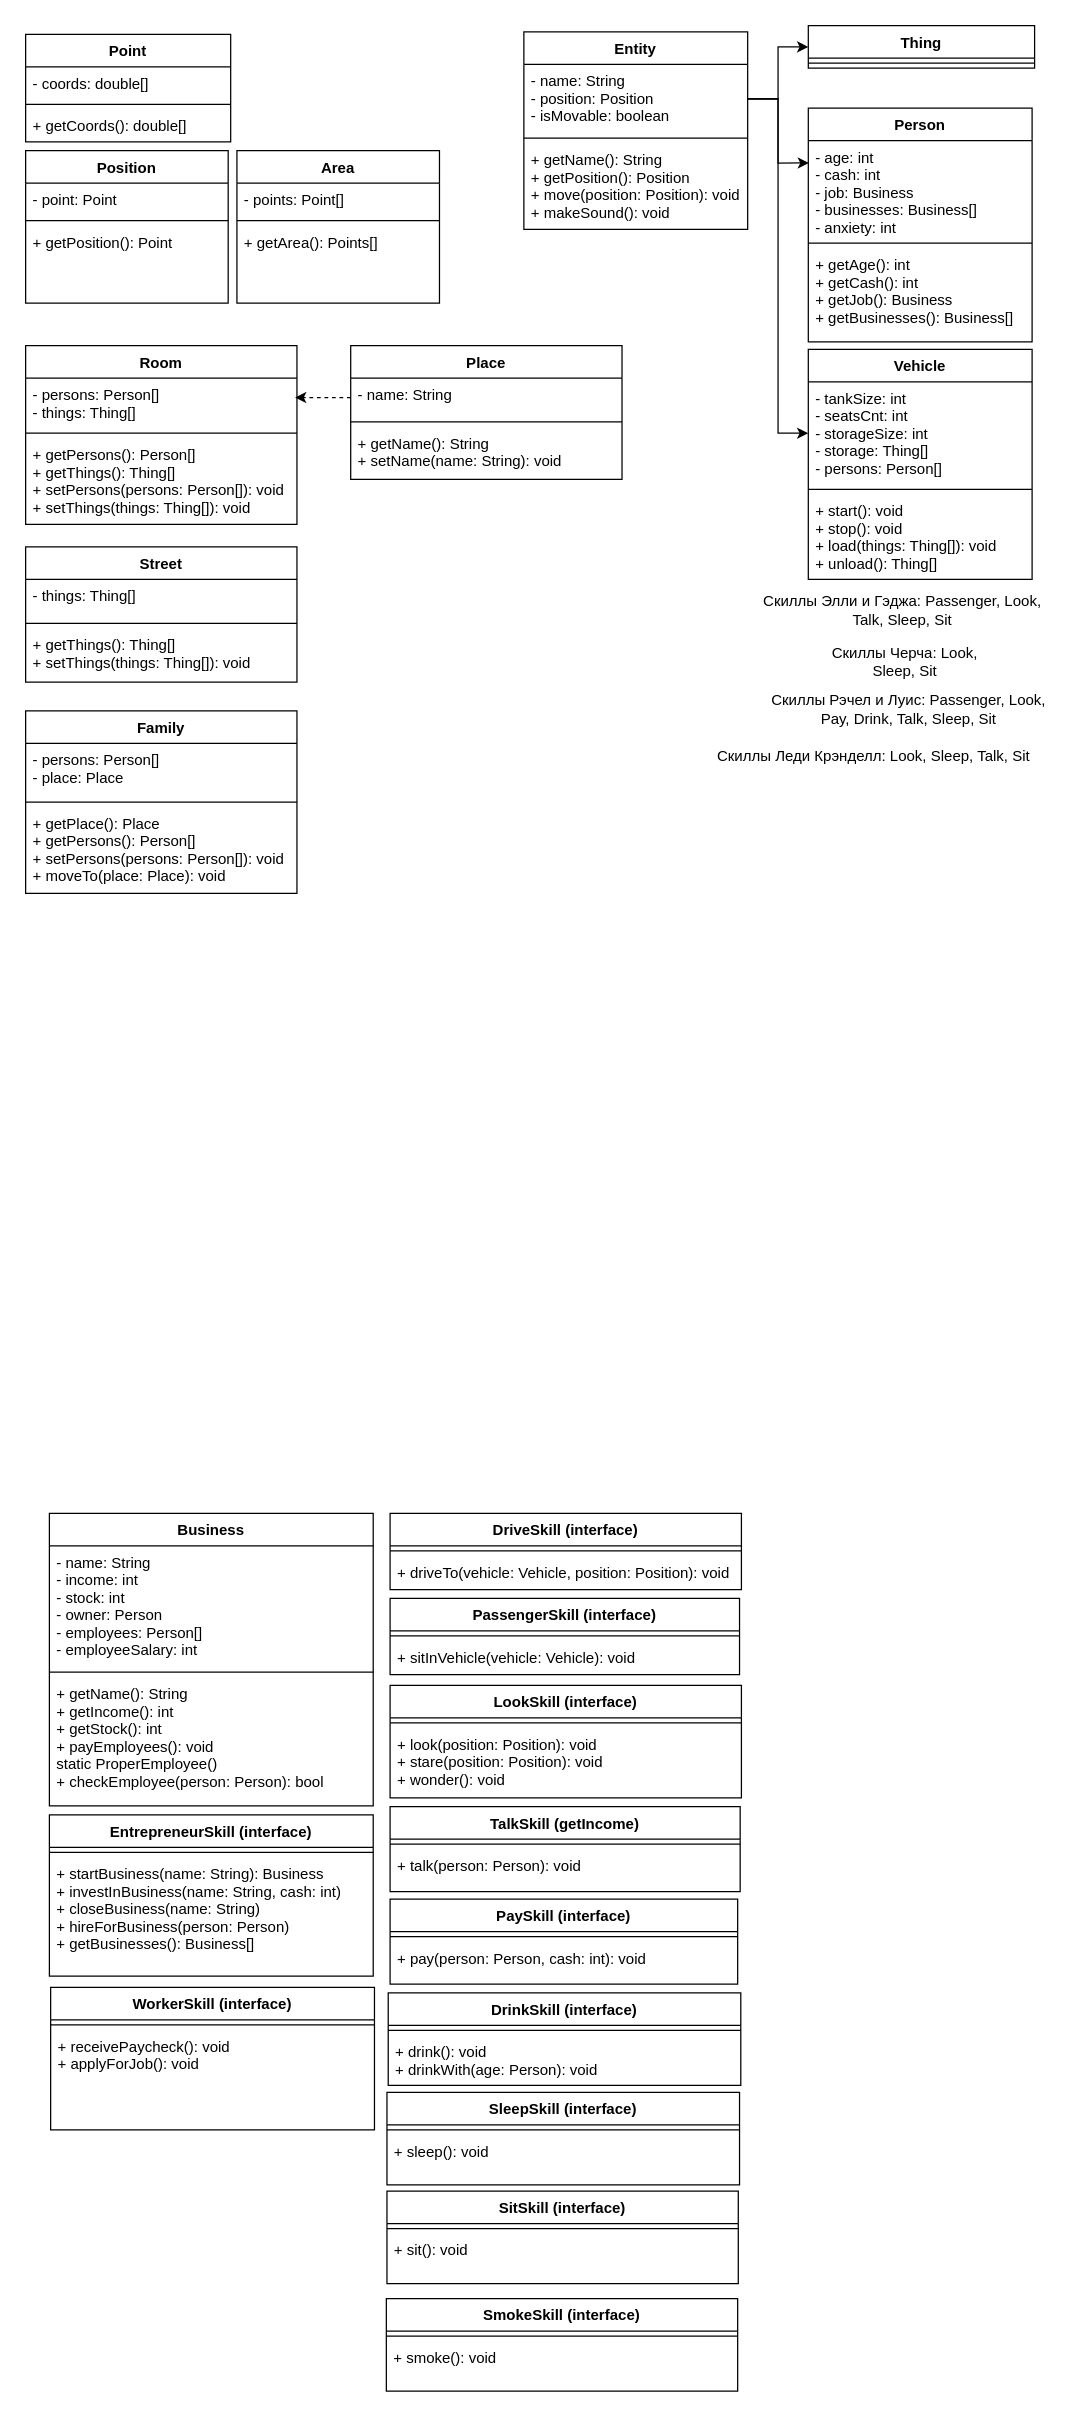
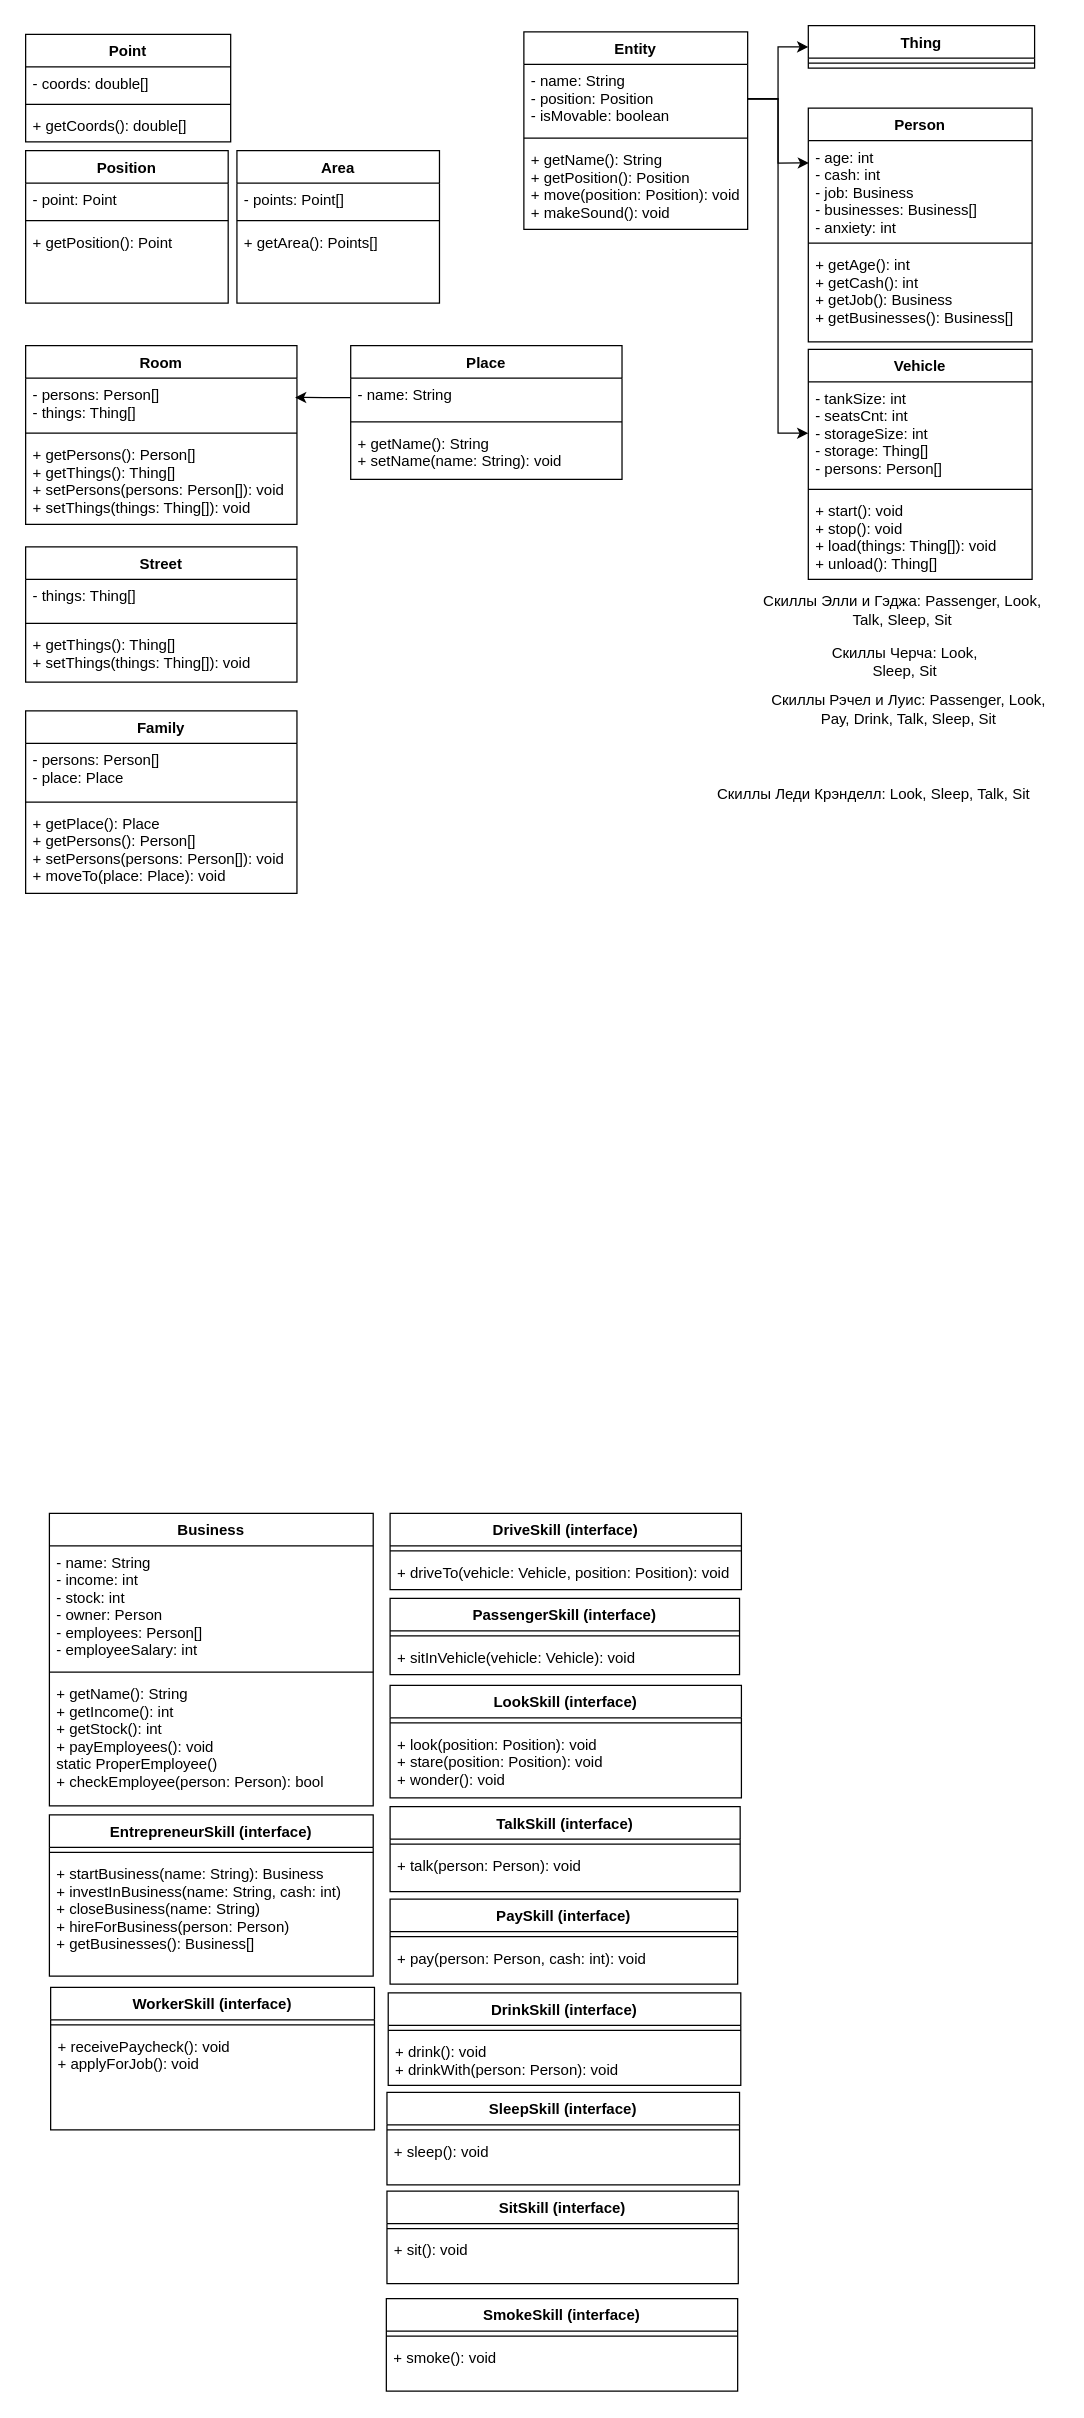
(326, 398) -> (326, 398)
(873, 757) -> (873, 794)
(564, 1823) -> (564, 1823)
(448, 2052) -> (448, 2052)
